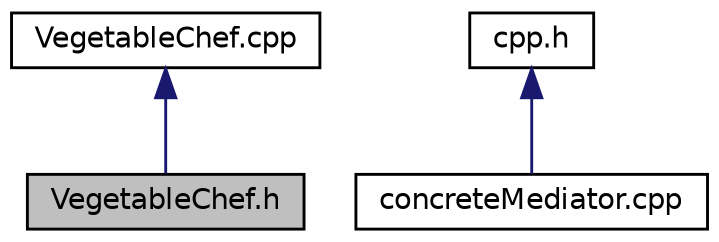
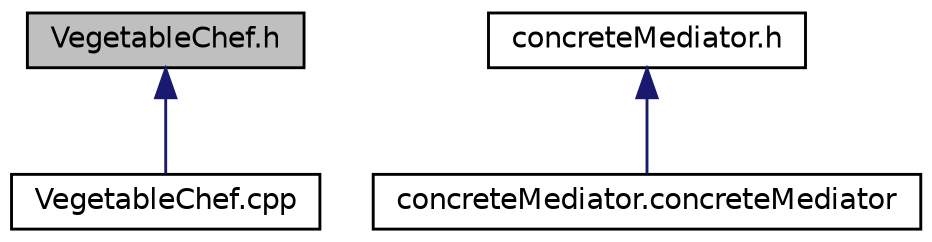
(532, 40) -> (647, 40)
(166, 136) -> (166, 136)
(532, 202) -> (647, 202)
